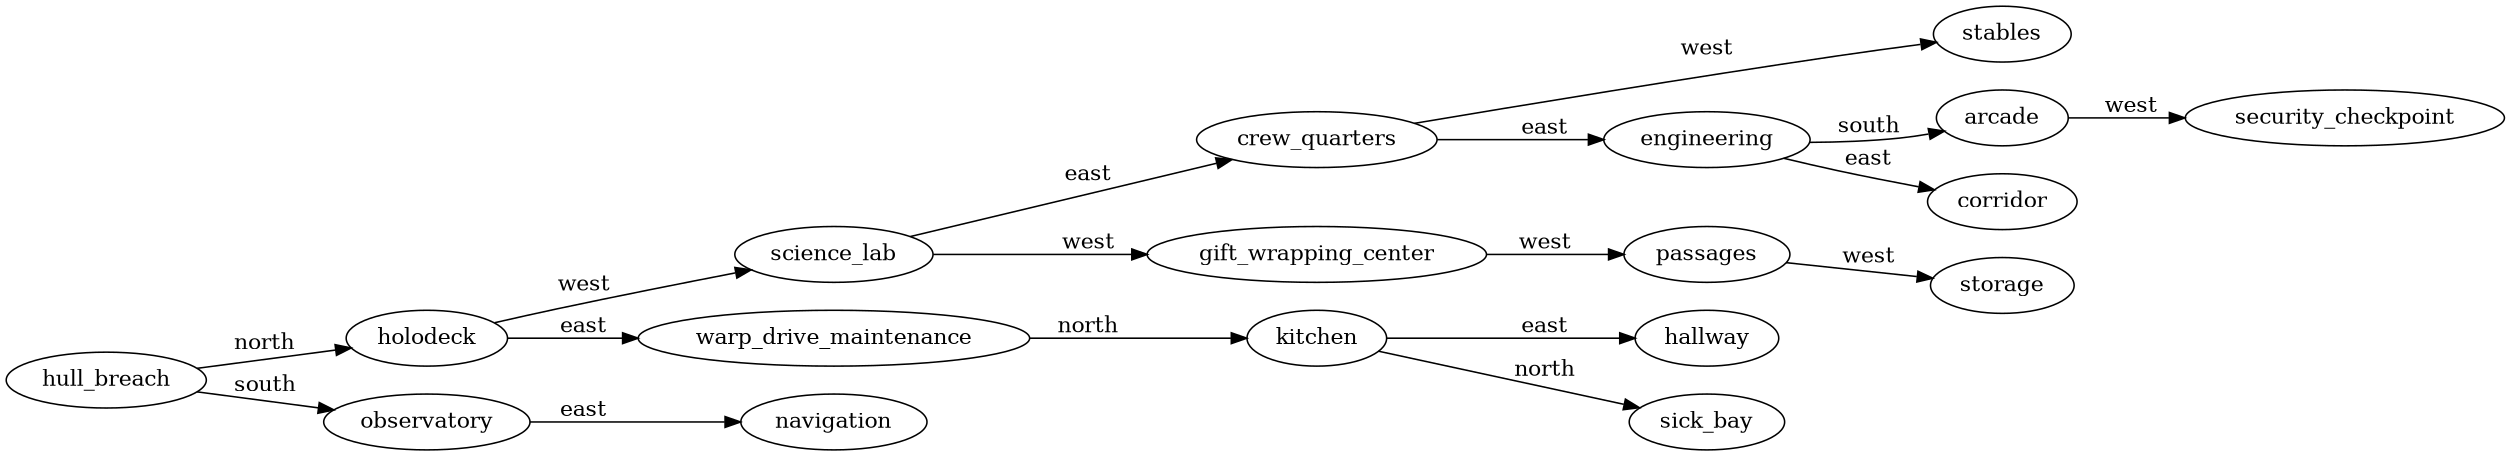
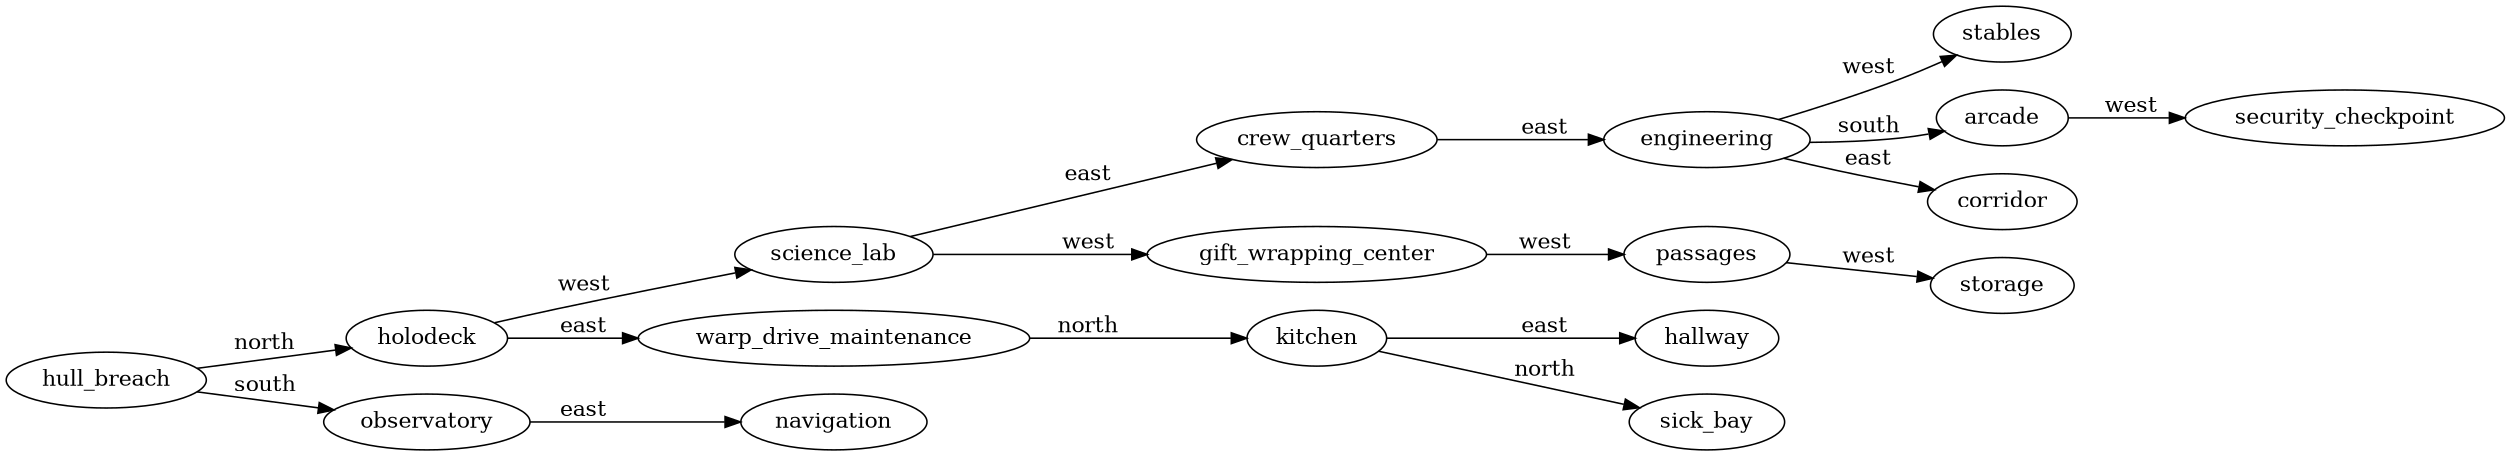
(1667, 82) -> (1861, 93)
